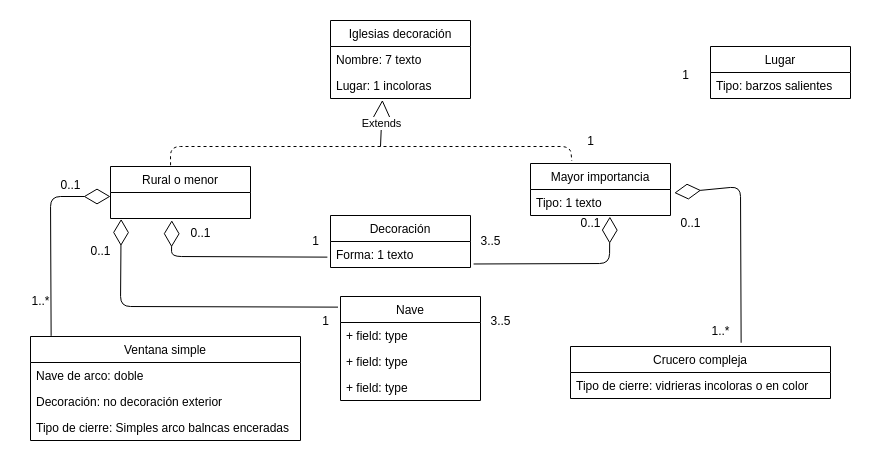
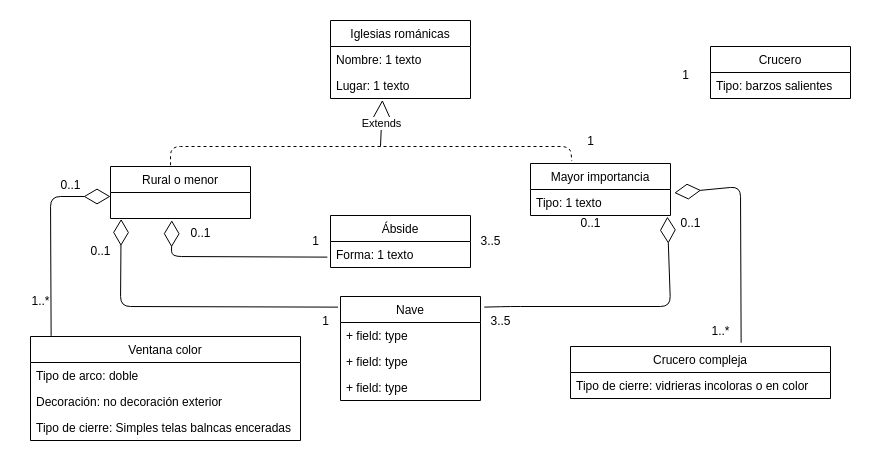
(400, 34) -> (400, 34)
(382, 60) -> (382, 60)
(780, 60) -> (780, 60)
(389, 86) -> (378, 86)
(400, 229) -> (400, 229)
(546, 264) -> none
none -> (604, 307)
(165, 350) -> (165, 350)
(92, 376) -> (90, 376)
(172, 428) -> (174, 428)
